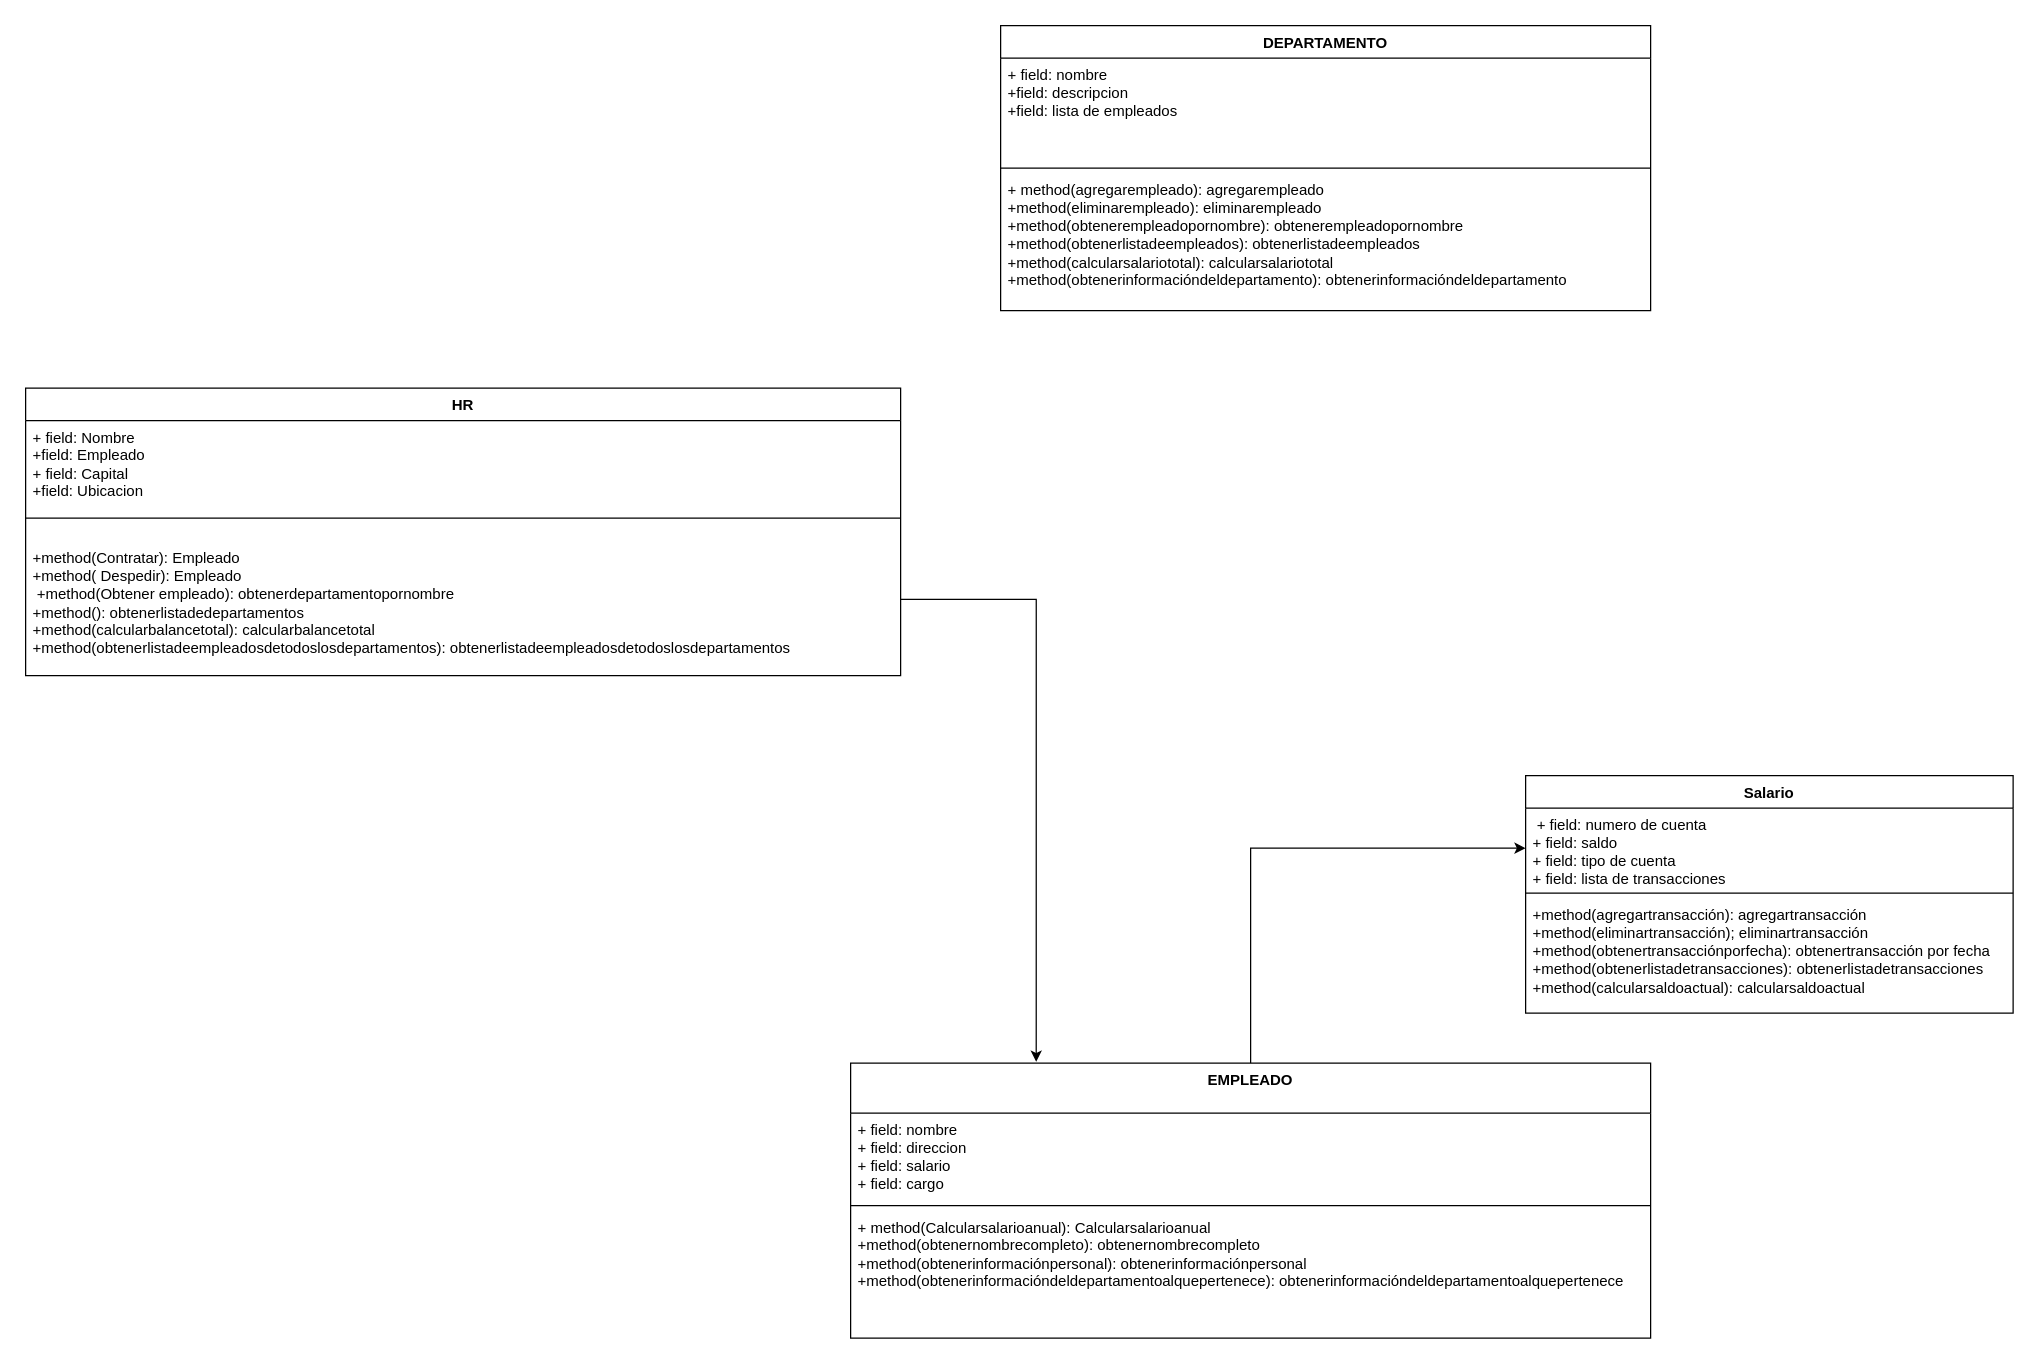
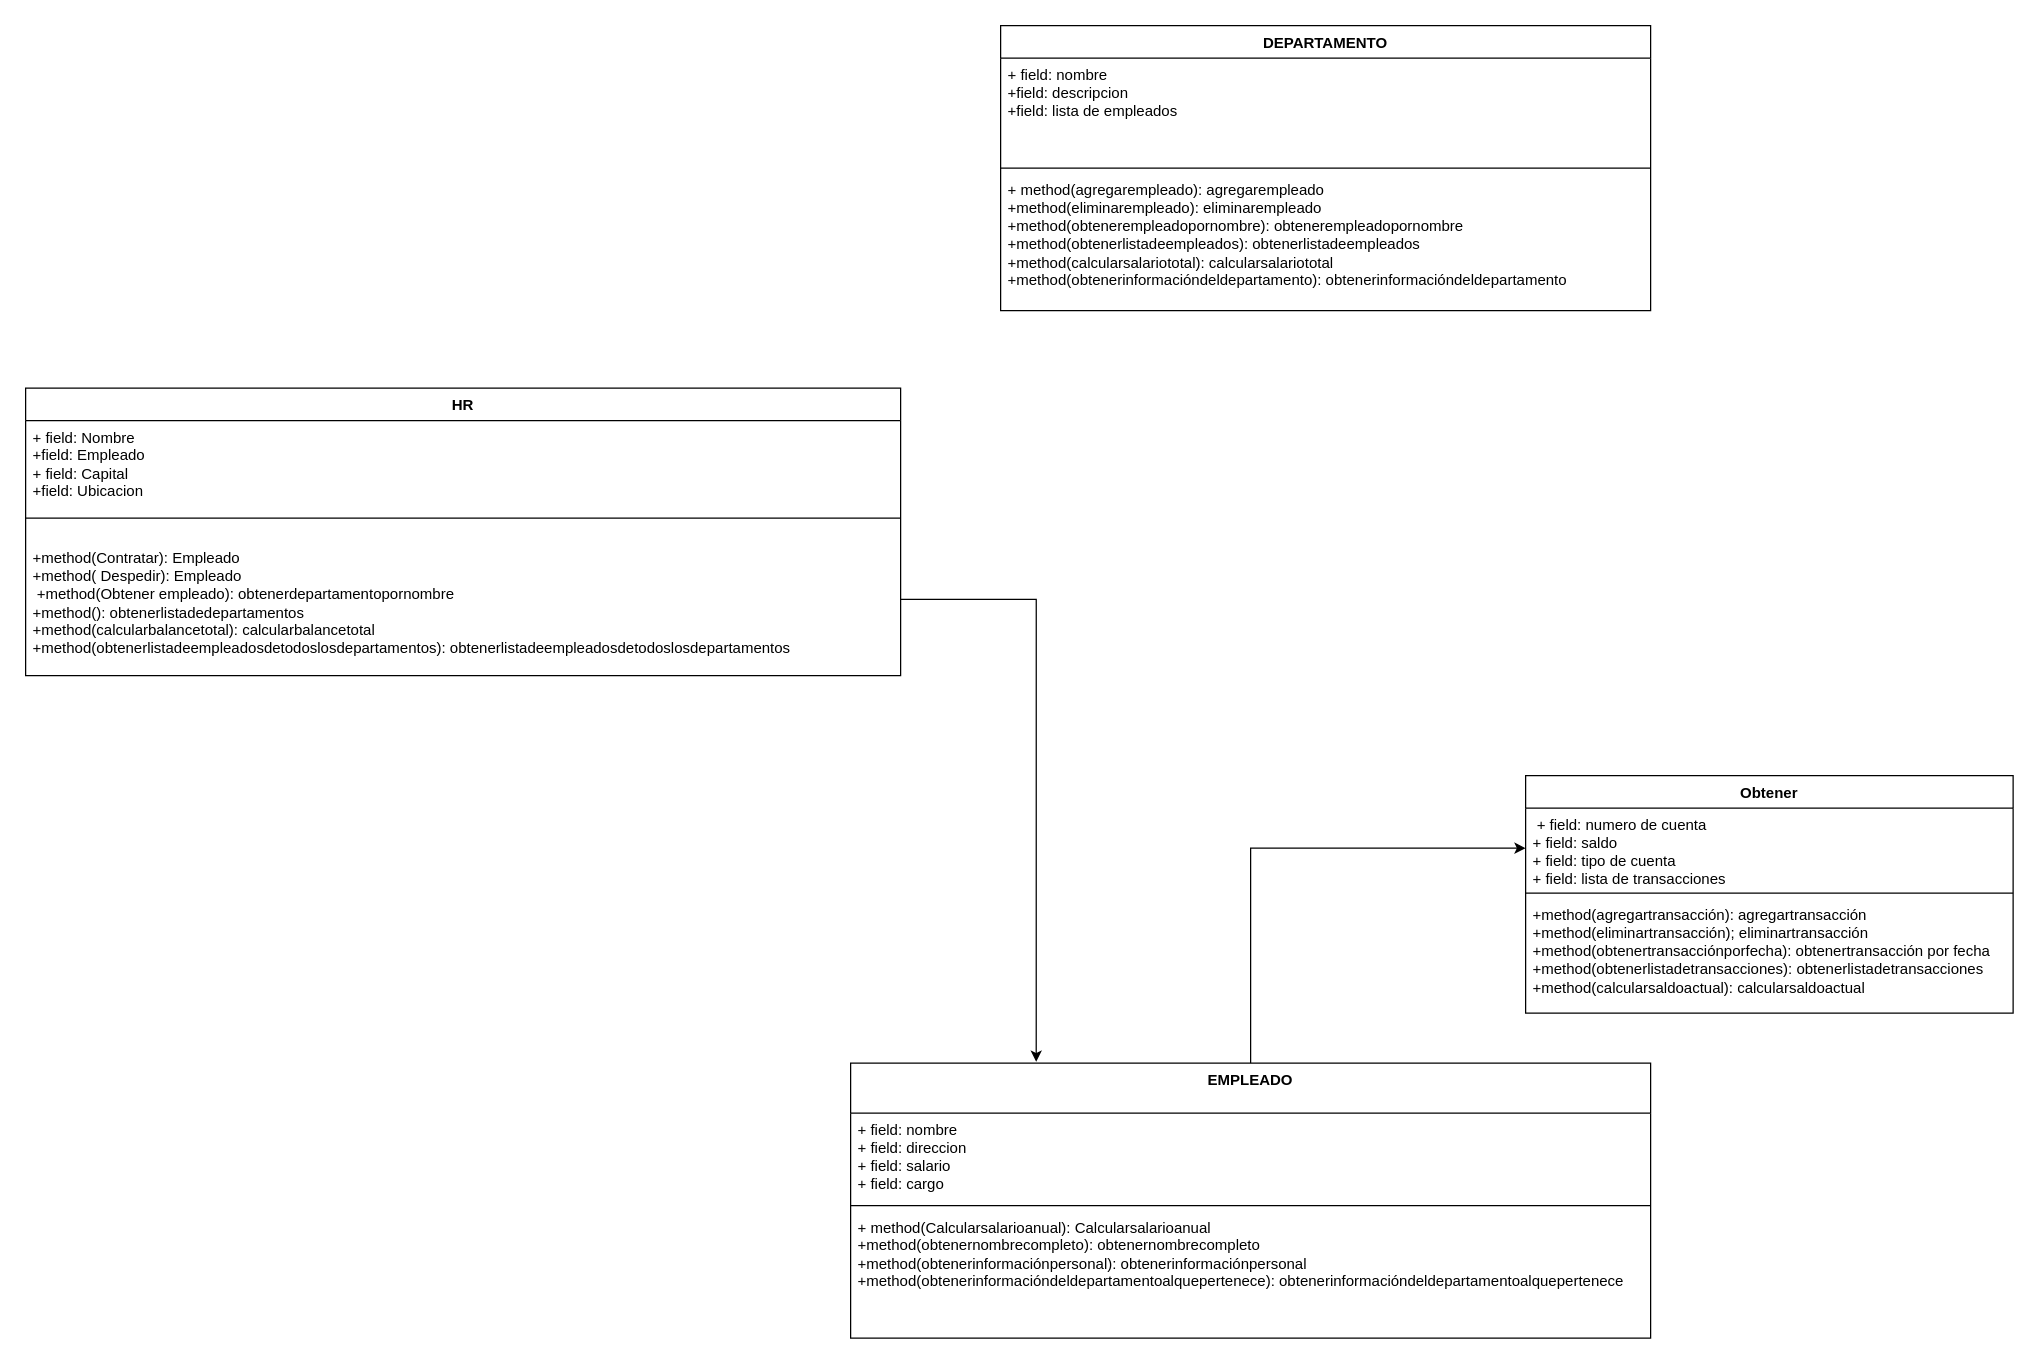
(1769, 793) -> (1769, 793)
